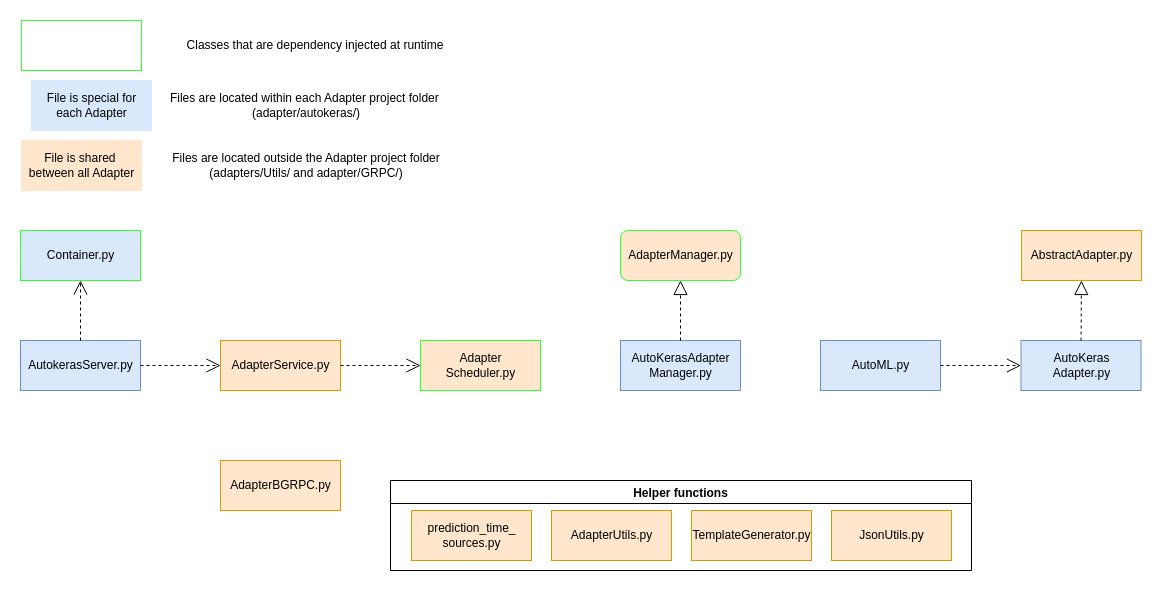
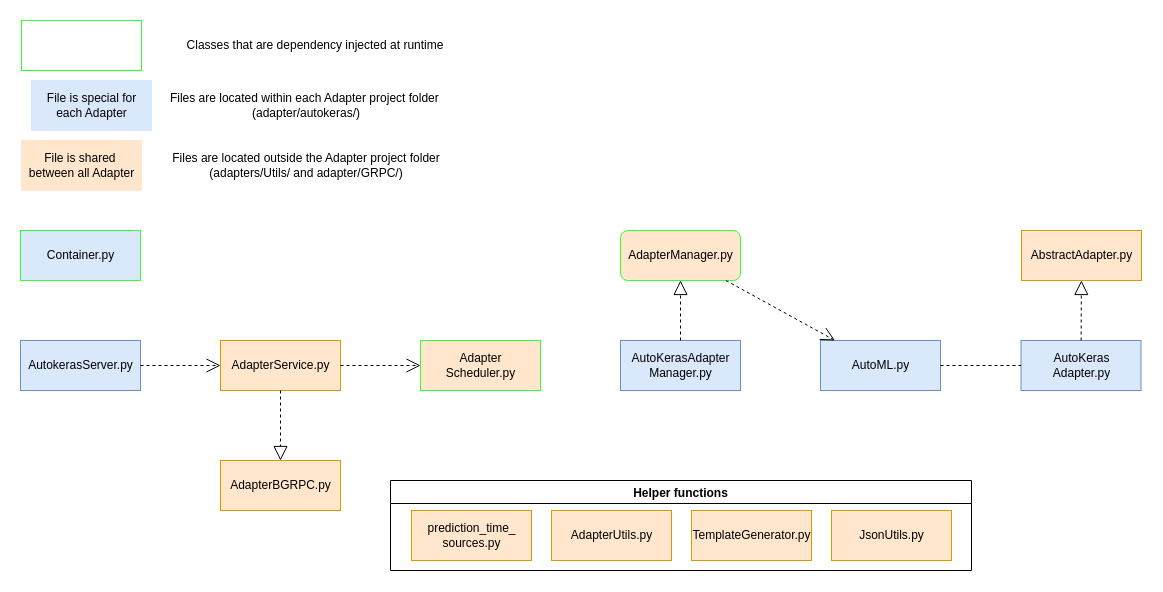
none -> (780, 310)
(81, 312) -> none
(1015, 366) -> (1016, 366)
none -> (281, 418)
